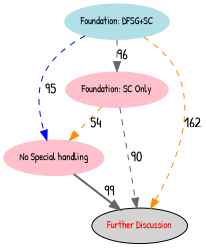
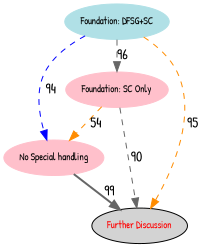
(51, 90) -> (51, 90)
(193, 124) -> (193, 124)
